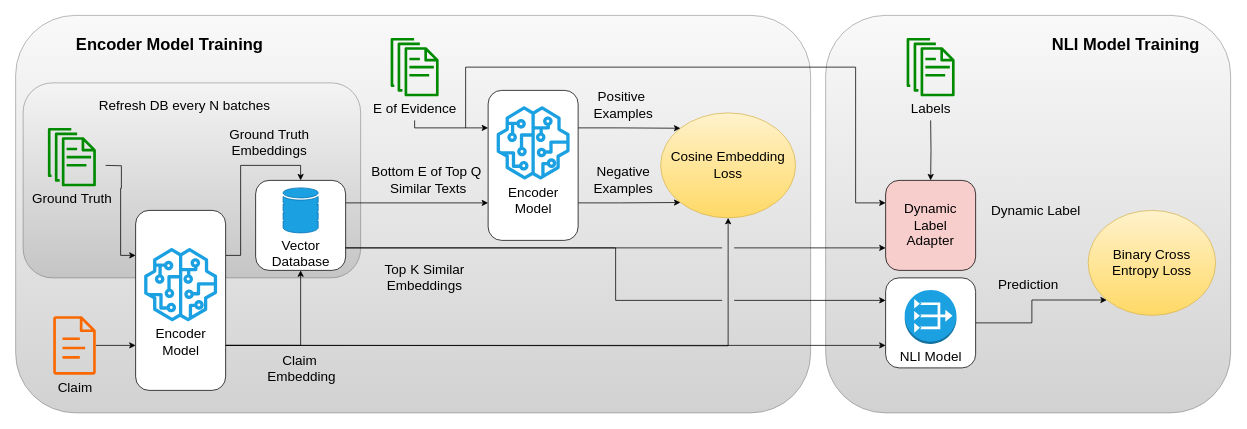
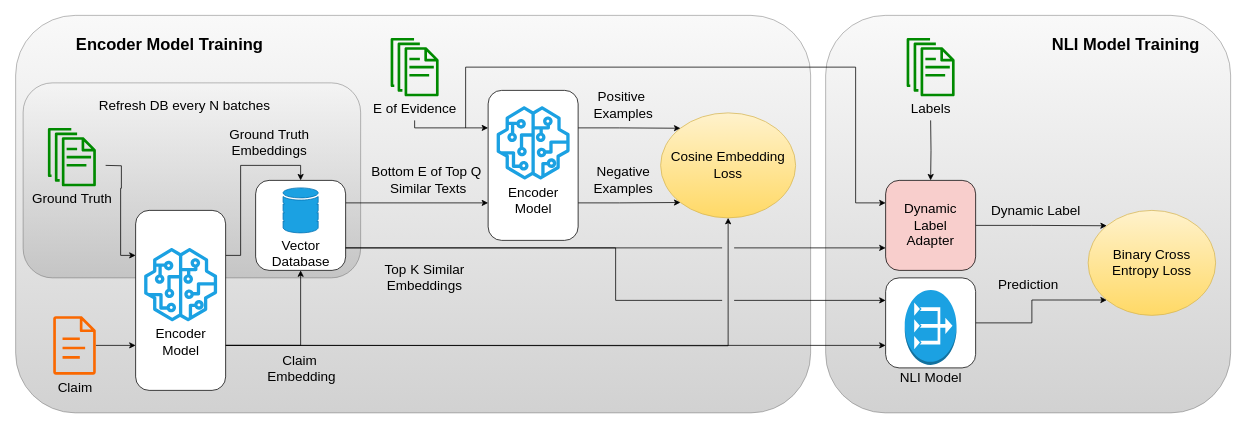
none -> (1039, 225)
(930, 317) -> (930, 327)
